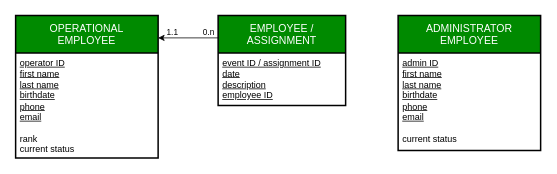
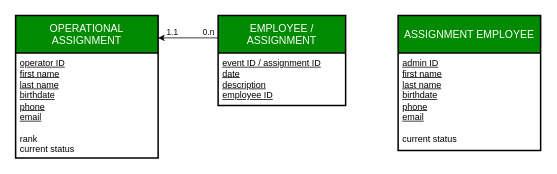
(87, 34) -> (87, 34)
(469, 34) -> (469, 34)
